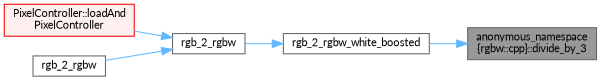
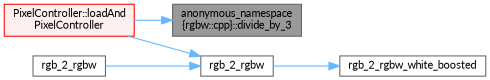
(443, 44) -> (148, 20)
